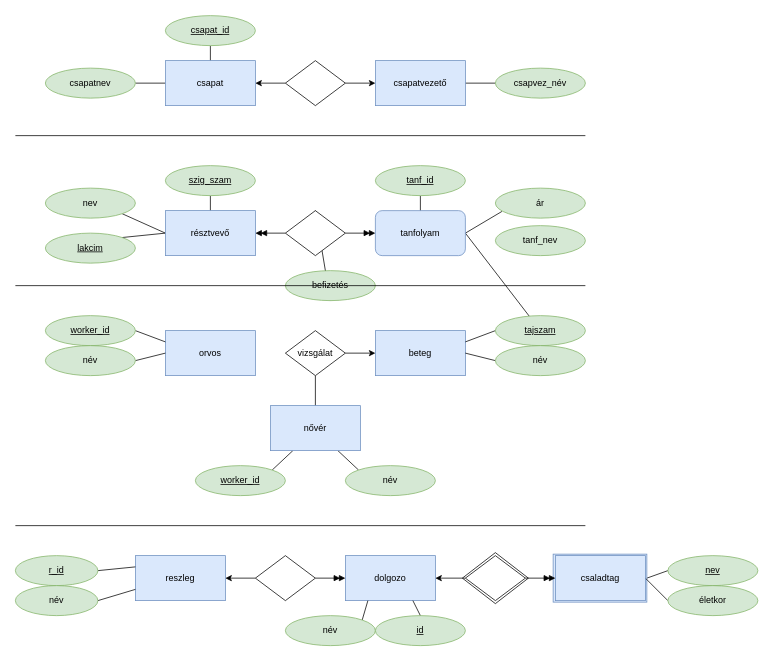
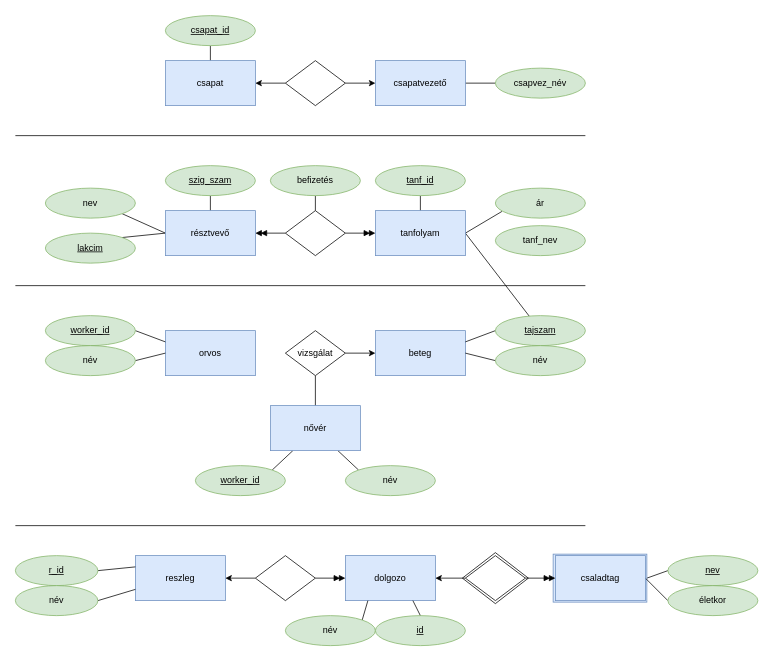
(90, 83) -> none
(150, 83) -> none
(420, 233) -> (420, 233)
(330, 285) -> (315, 180)
